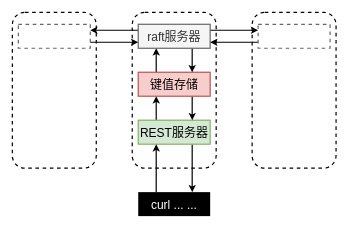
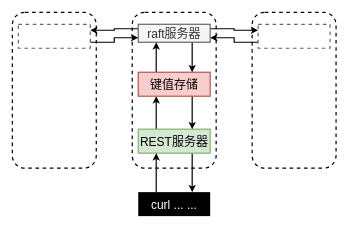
(174, 36) -> (174, 33)
(174, 132) -> (174, 141)
